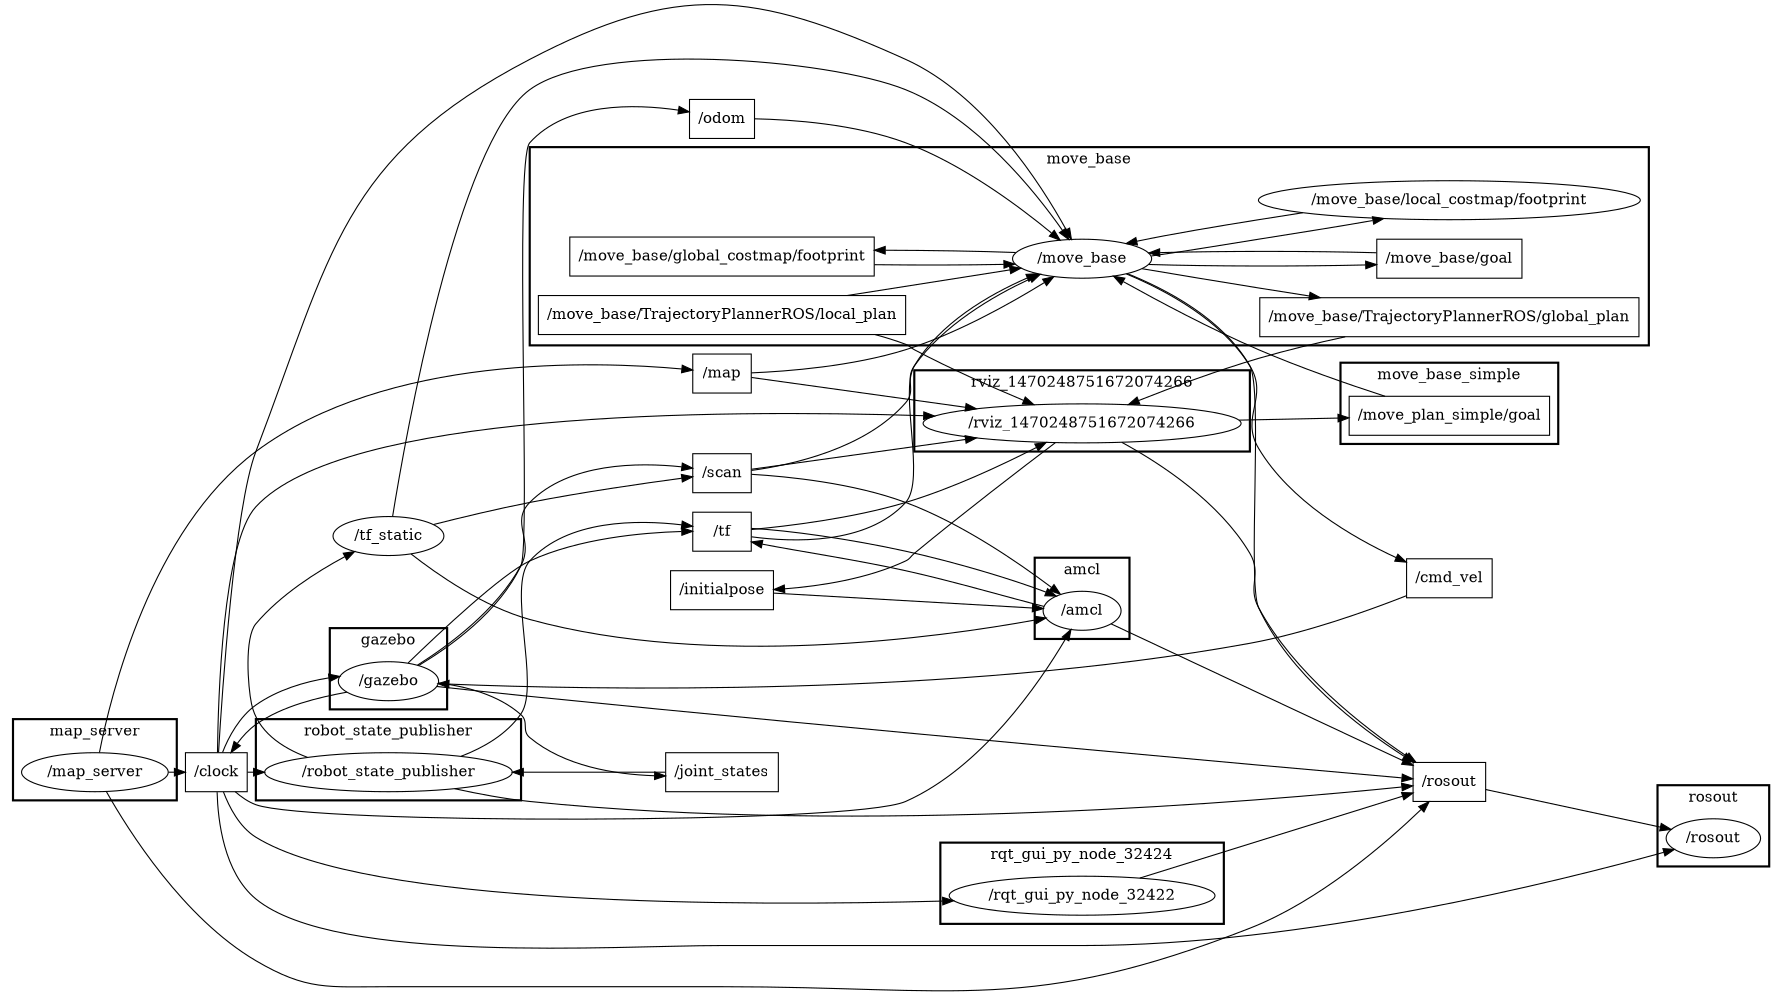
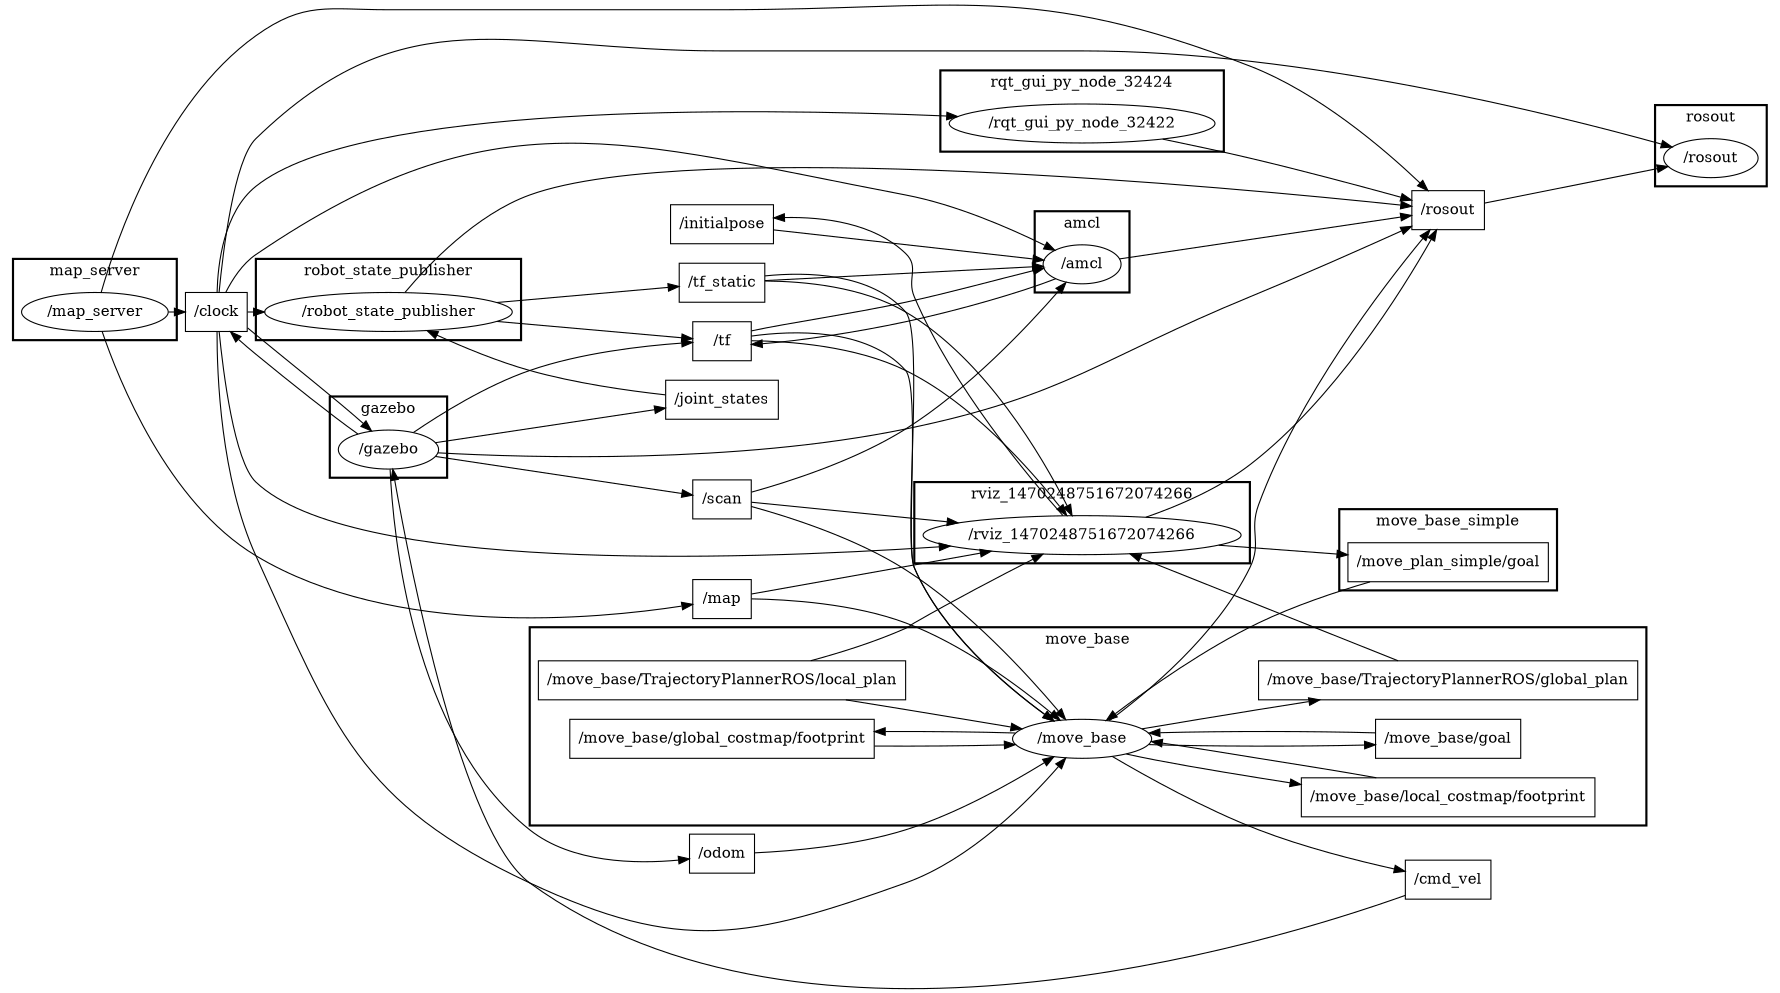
(1449, 200) -> (1448, 797)
(557, 497) -> (949, 345)
(388, 536) -> (722, 283)
